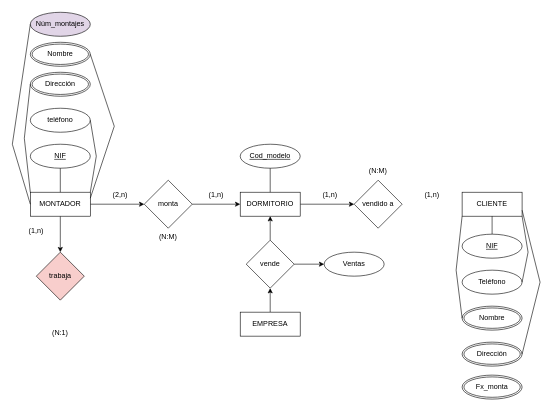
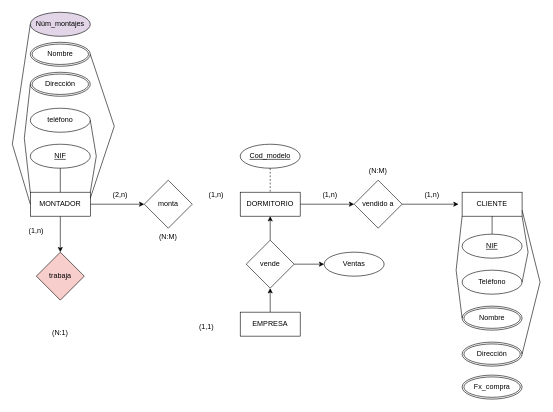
(270, 179) -> (270, 179)
(234, 204) -> none
none -> (453, 204)
none -> (207, 327)
(492, 387) -> (492, 387)
